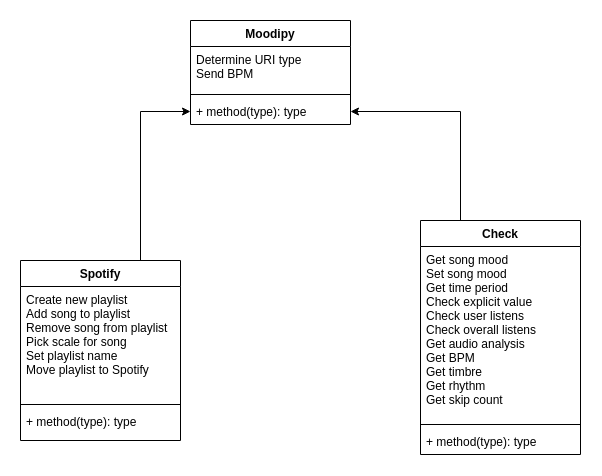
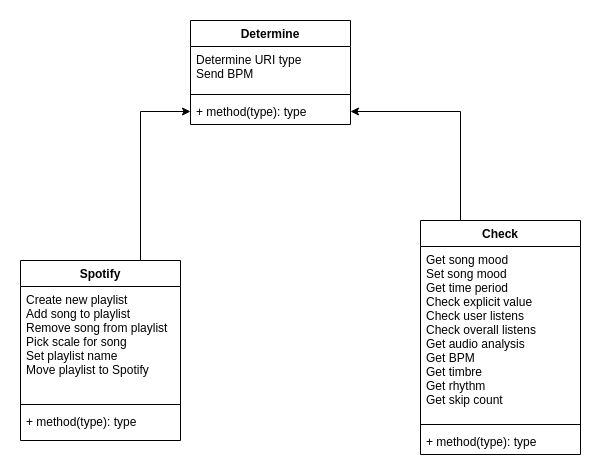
(270, 34) -> (270, 34)
